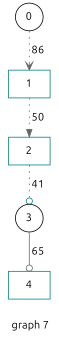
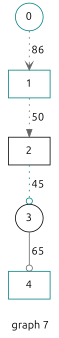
(29, 17) -> (29, 17)
(29, 151) -> (29, 151)
(38, 185) -> (38, 185)
